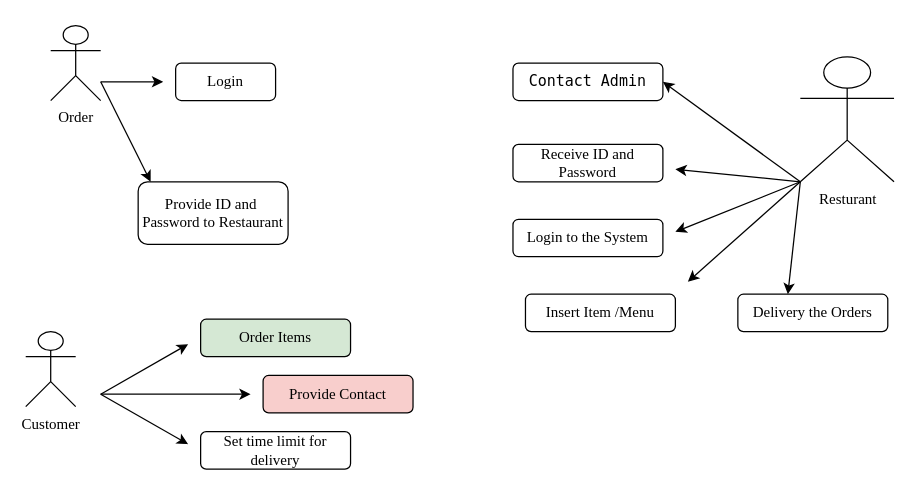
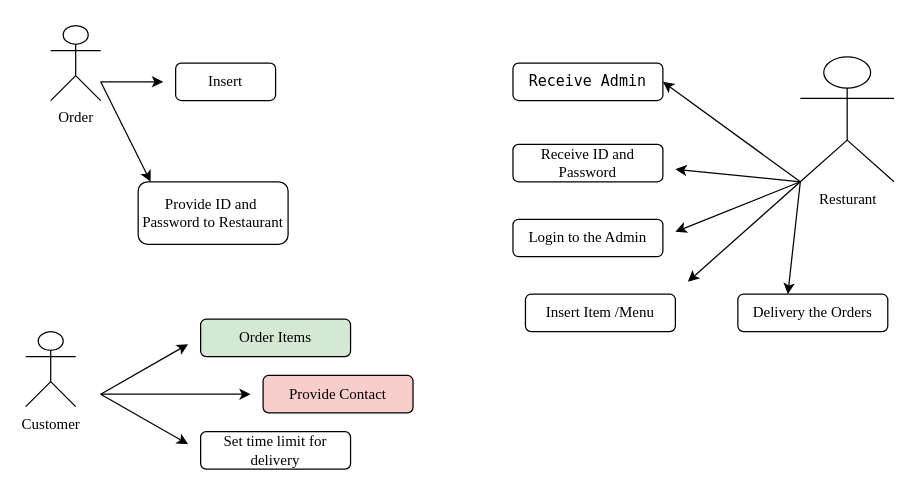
(226, 82) -> (226, 82)
(588, 82) -> (588, 82)
(588, 238) -> (588, 238)
